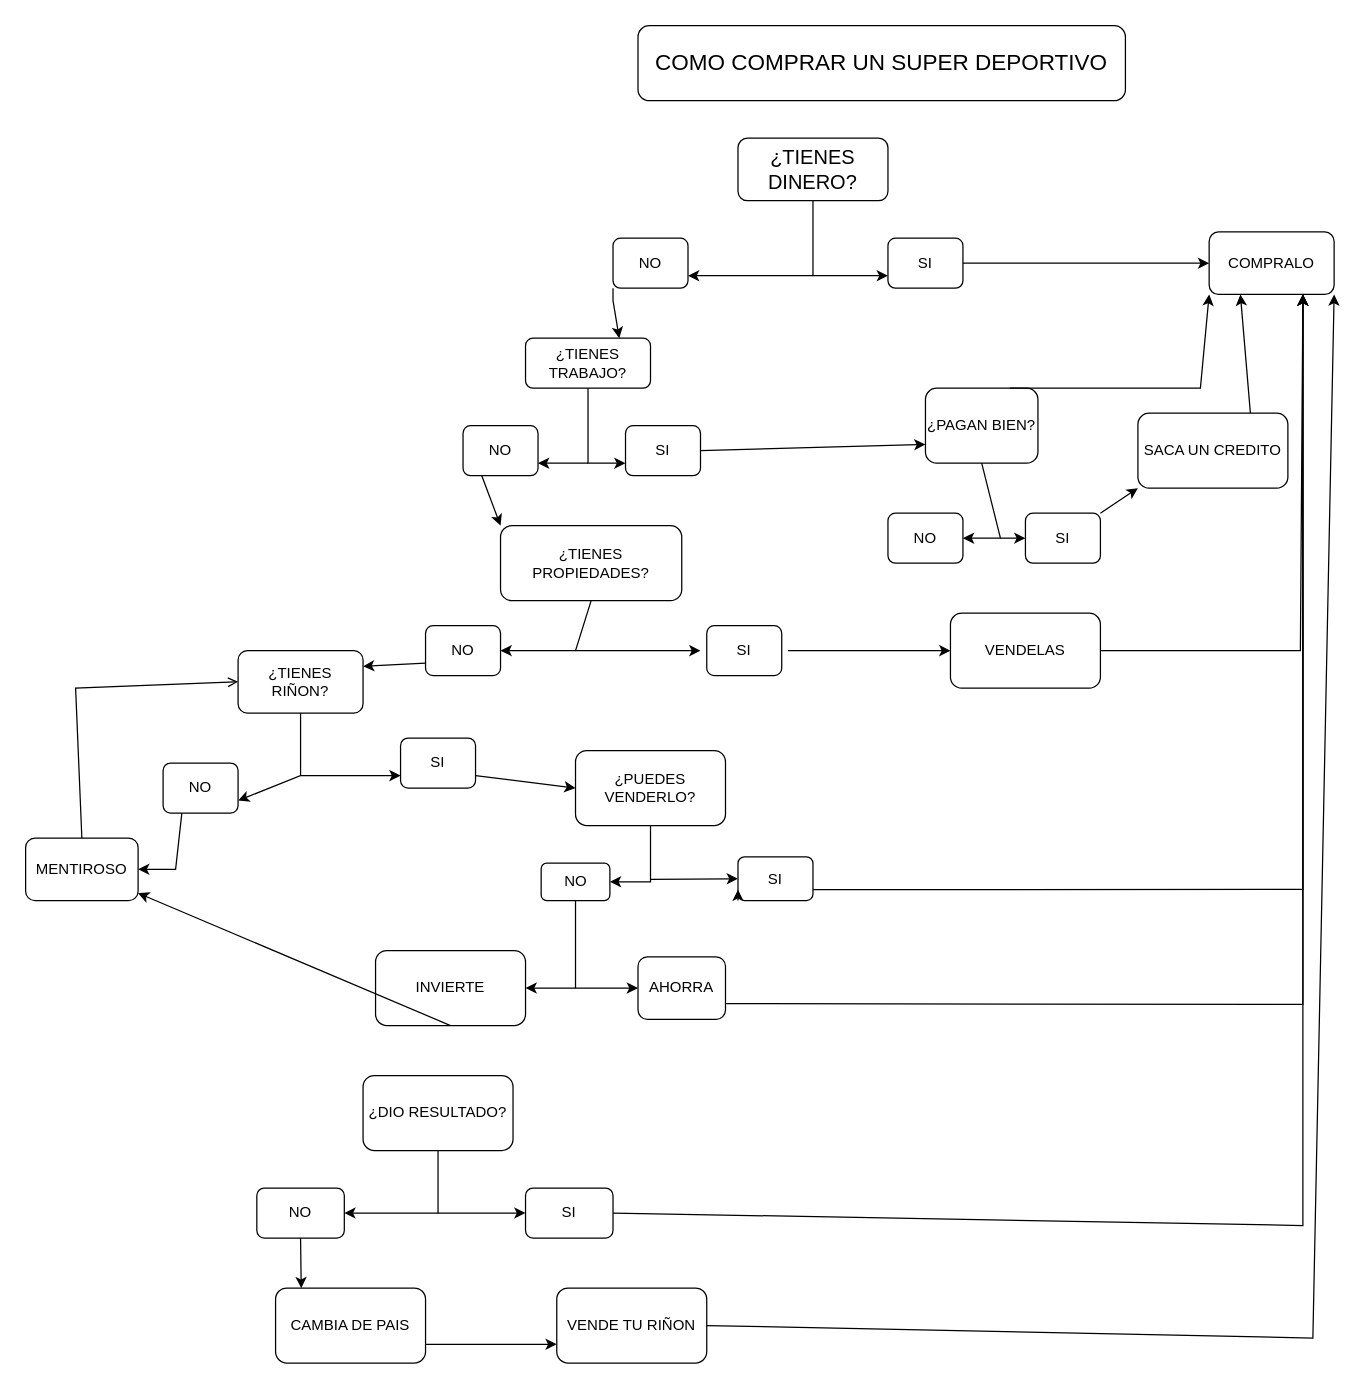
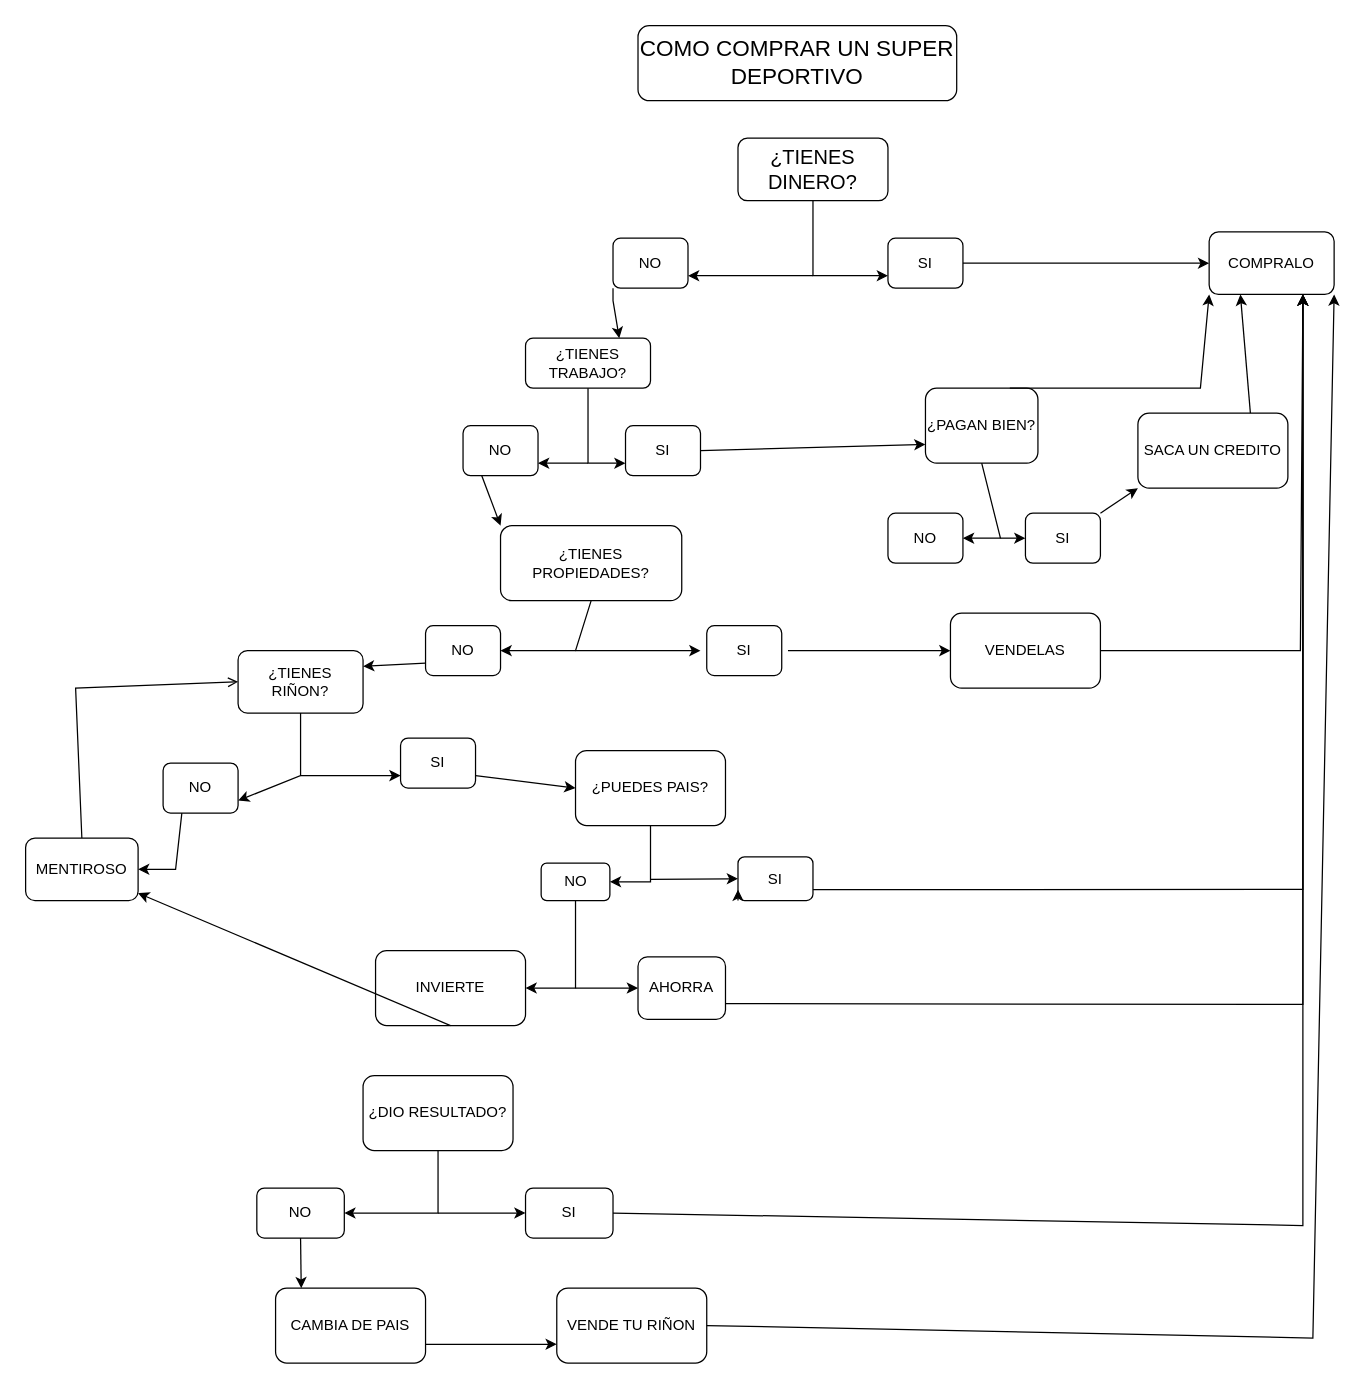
(882, 63) -> (798, 63)
(651, 788) -> (651, 788)
